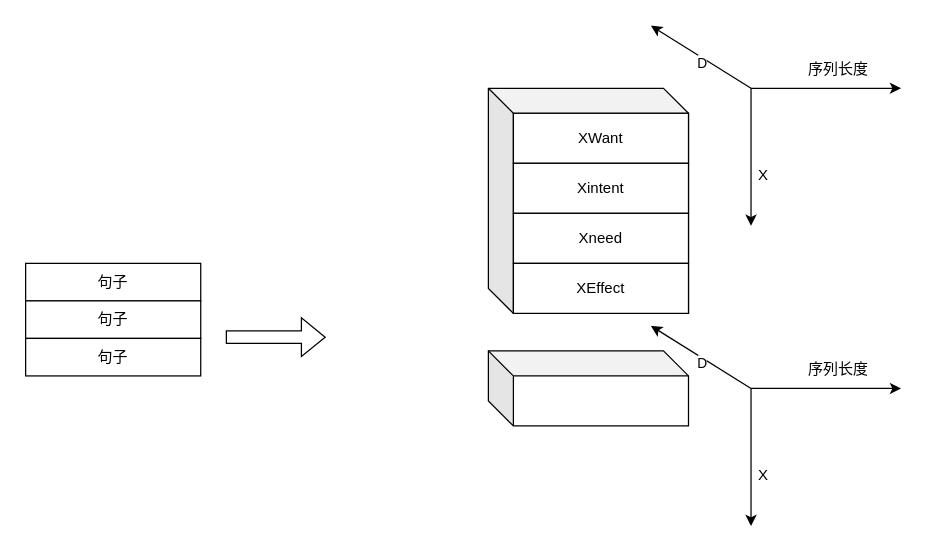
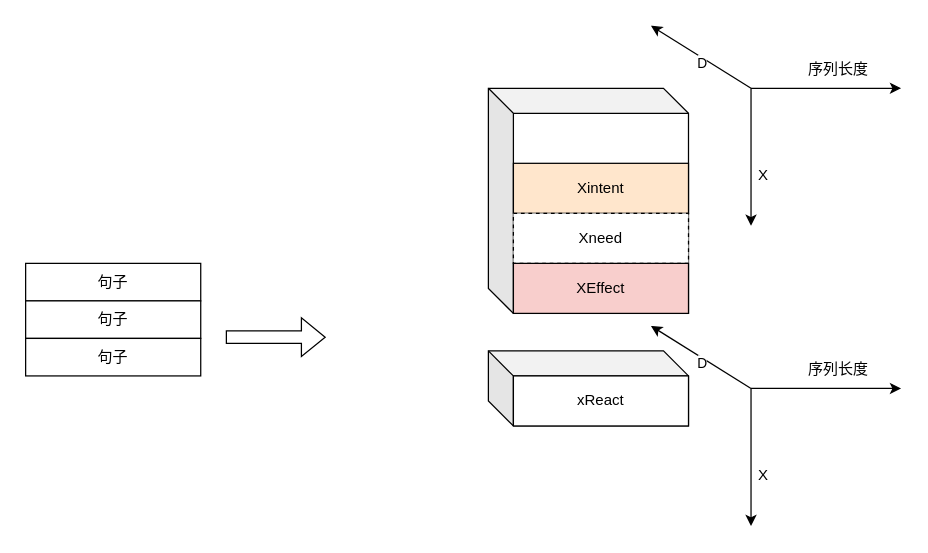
(601, 138) -> none
(601, 188) -> (601, 188)
(601, 238) -> (601, 238)
(601, 288) -> (601, 288)
none -> (601, 401)
